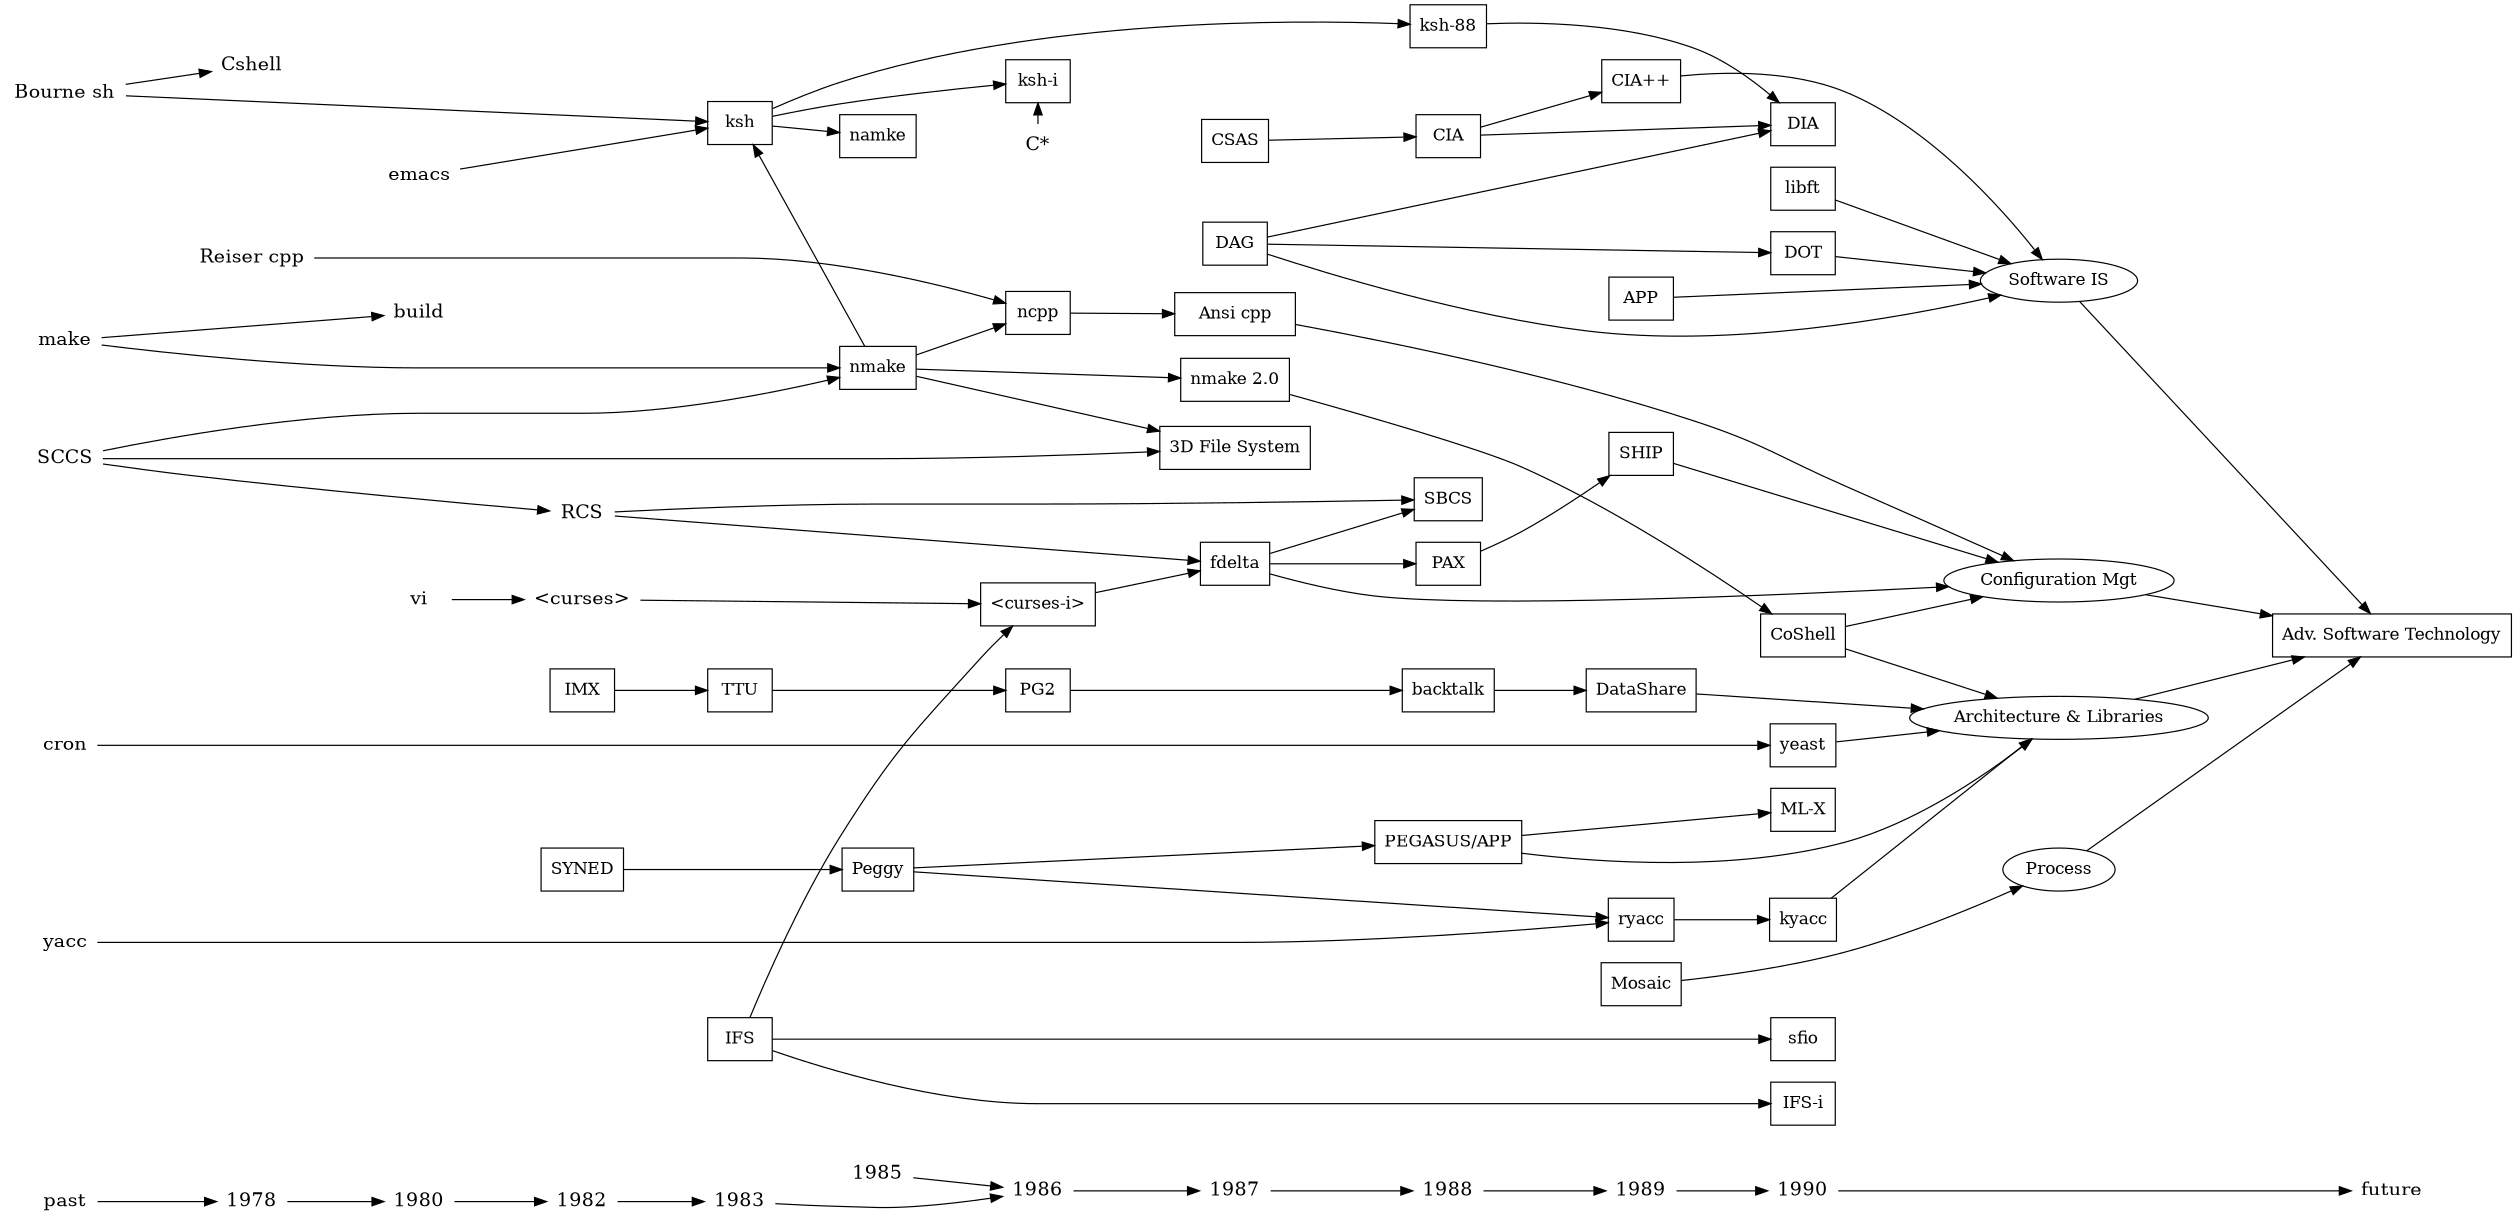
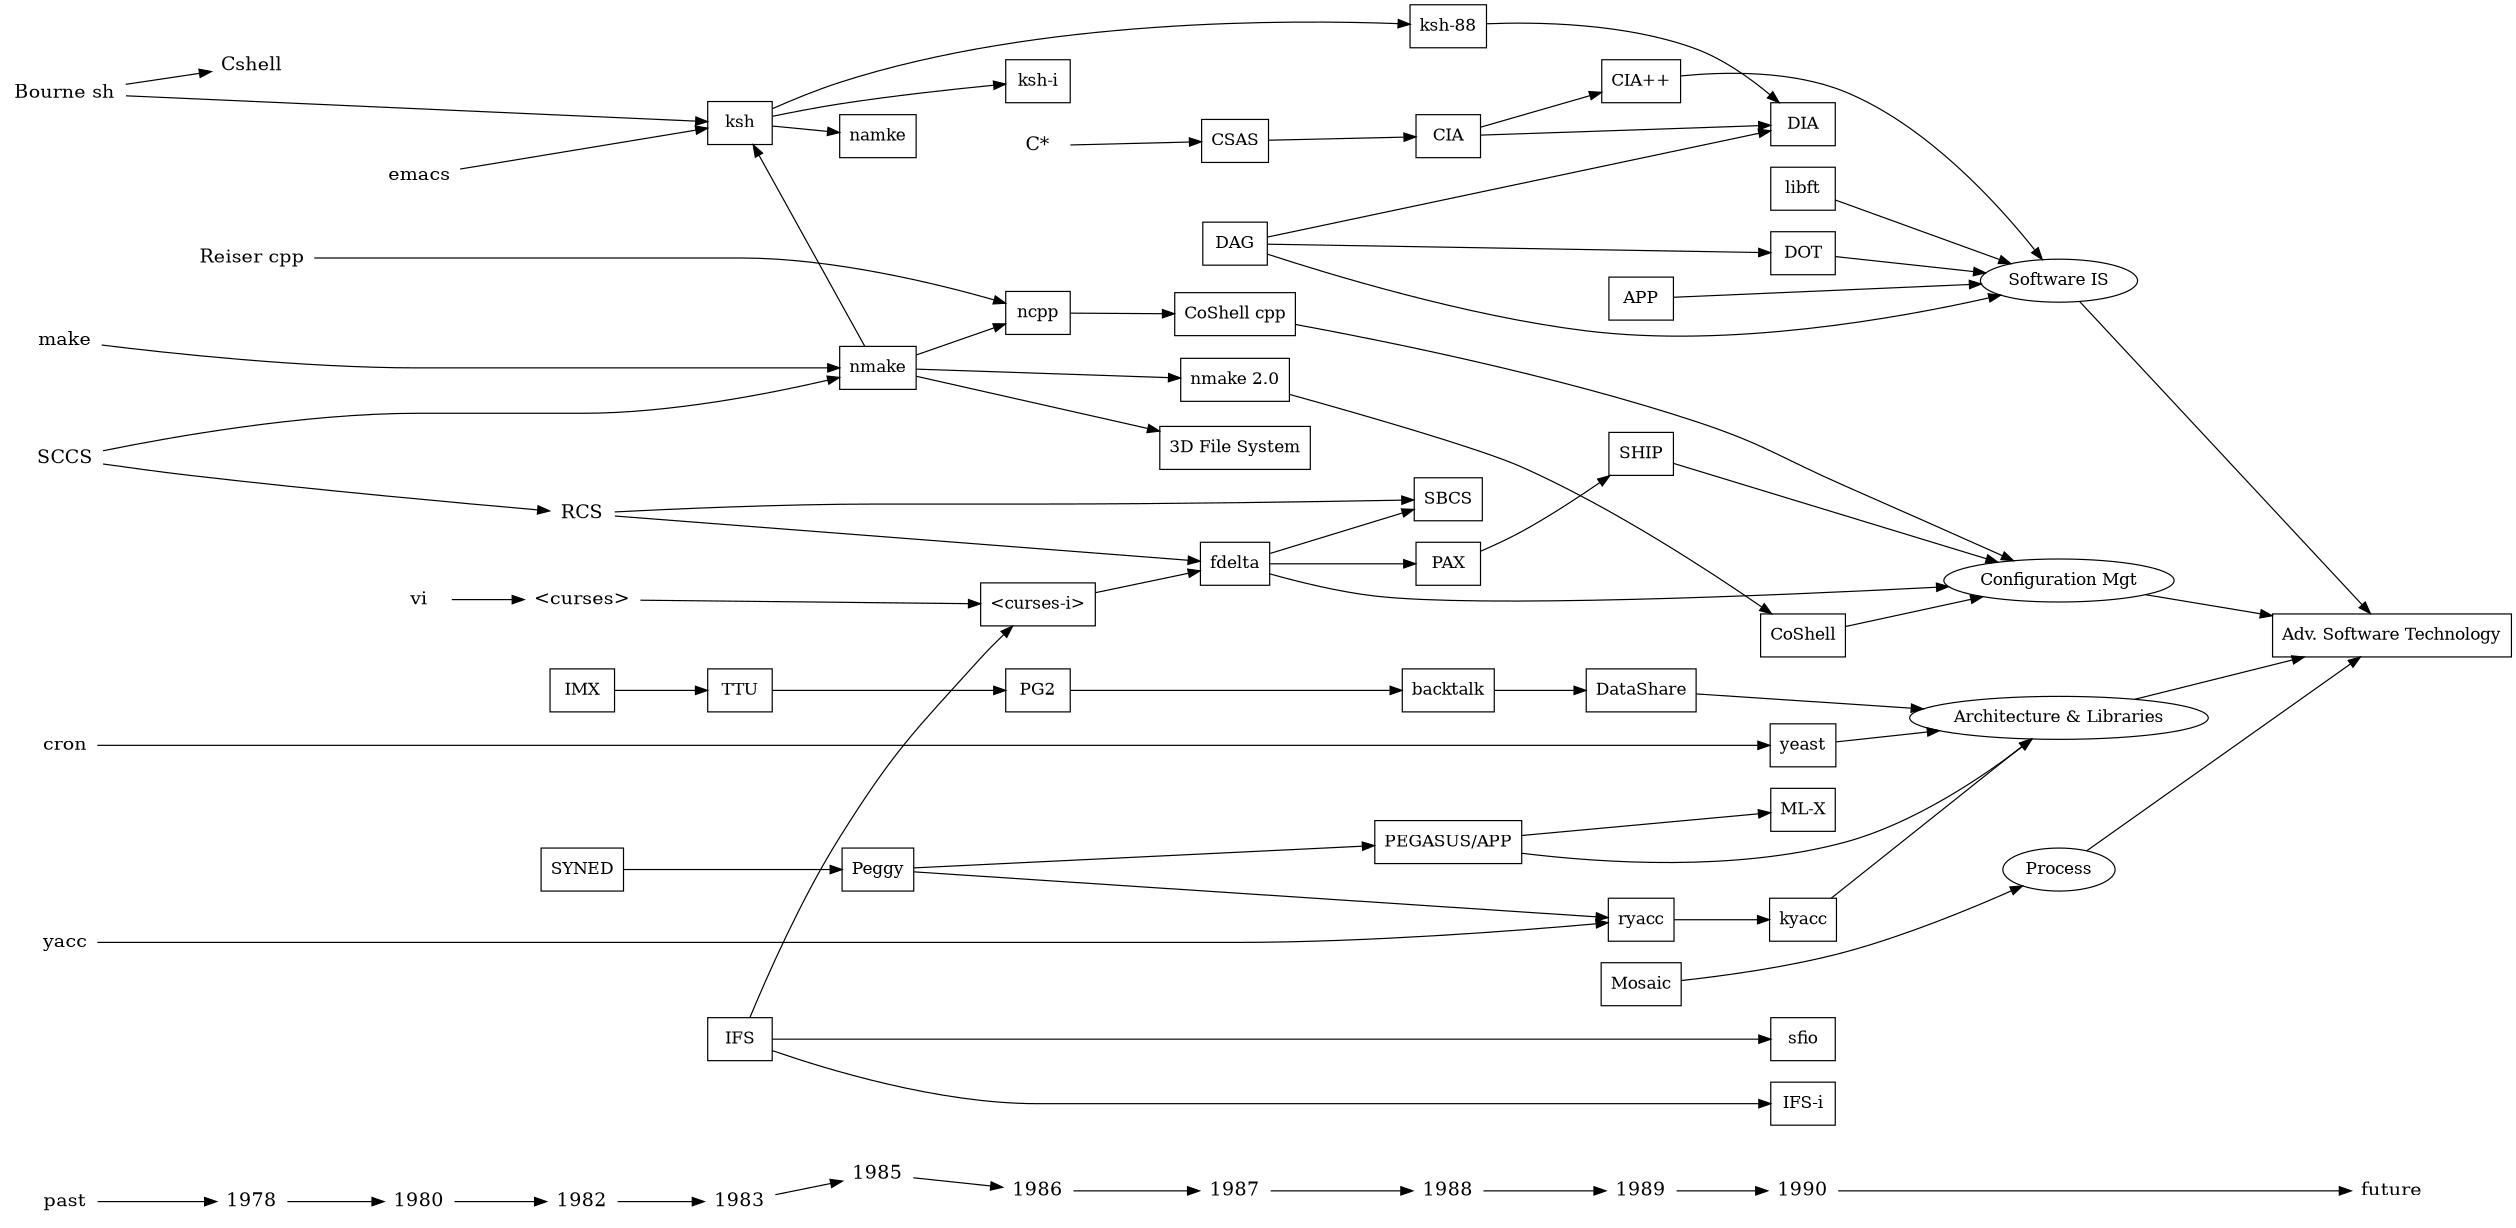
(1038, 120) -> (1130, 143)
(419, 313) -> none
(1235, 314) -> (1235, 314)
(625, 459) -> none
(1915, 672) -> none
(883, 1208) -> (803, 1189)
